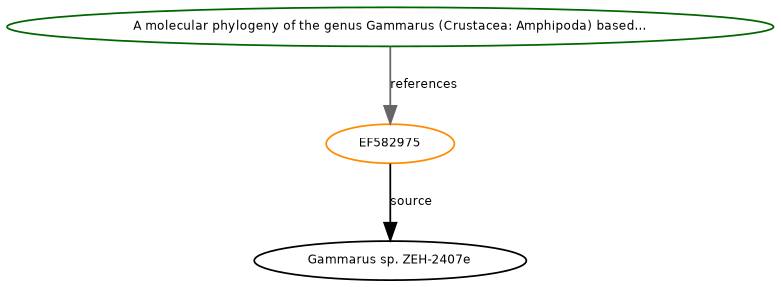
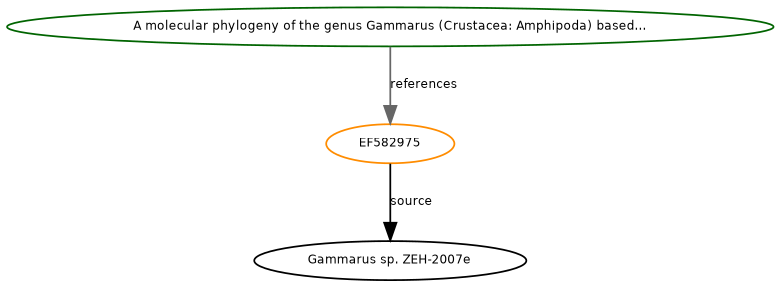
(390, 261) -> (390, 261)
